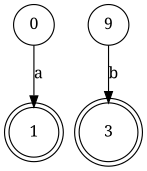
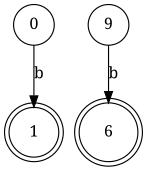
(39, 74) -> (39, 74)
(109, 132) -> (109, 132)
